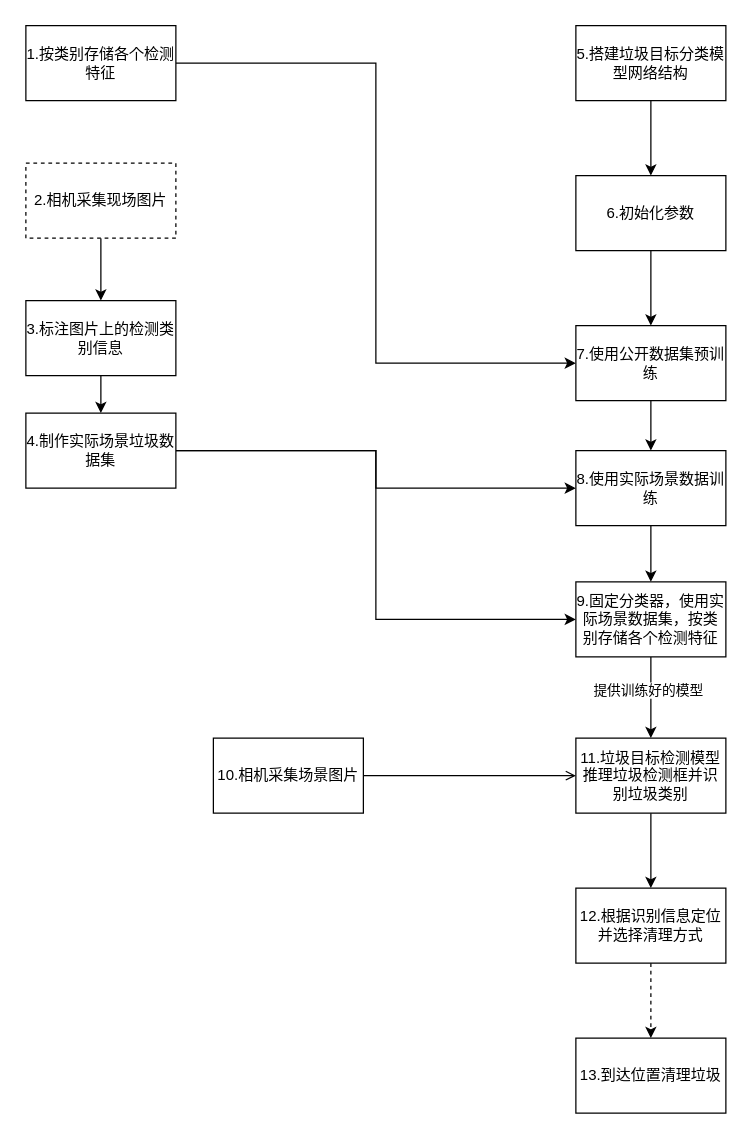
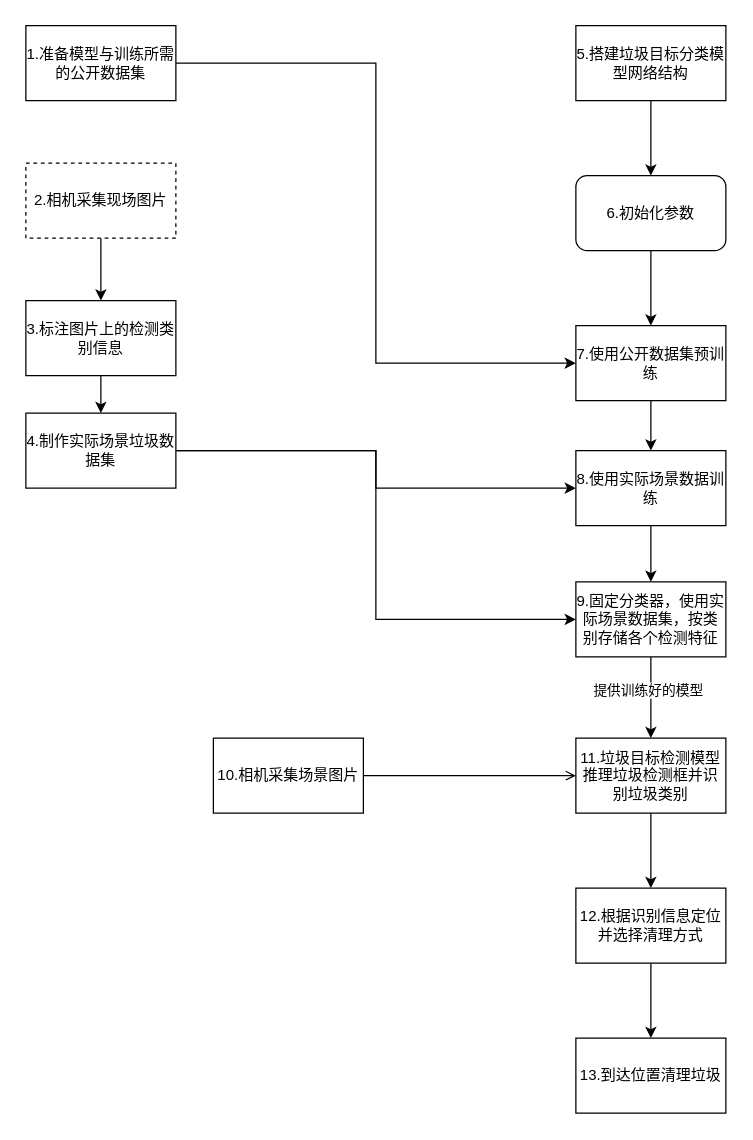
(101, 63) -> (101, 63)
(651, 213) -> (651, 213)
(651, 997) -> (651, 997)
